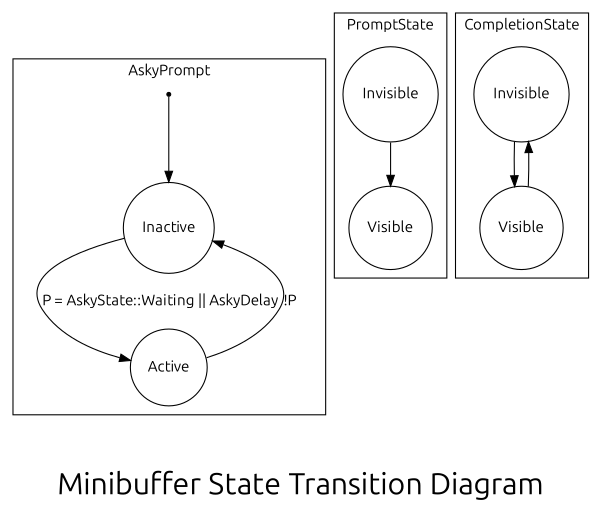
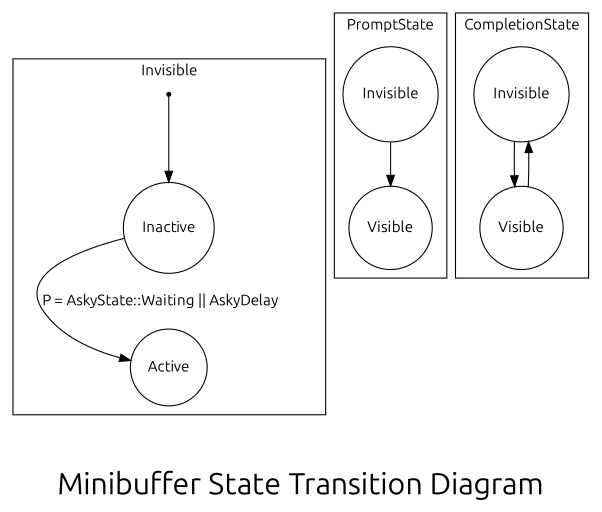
(169, 71) -> (169, 71)
(281, 305) -> none
